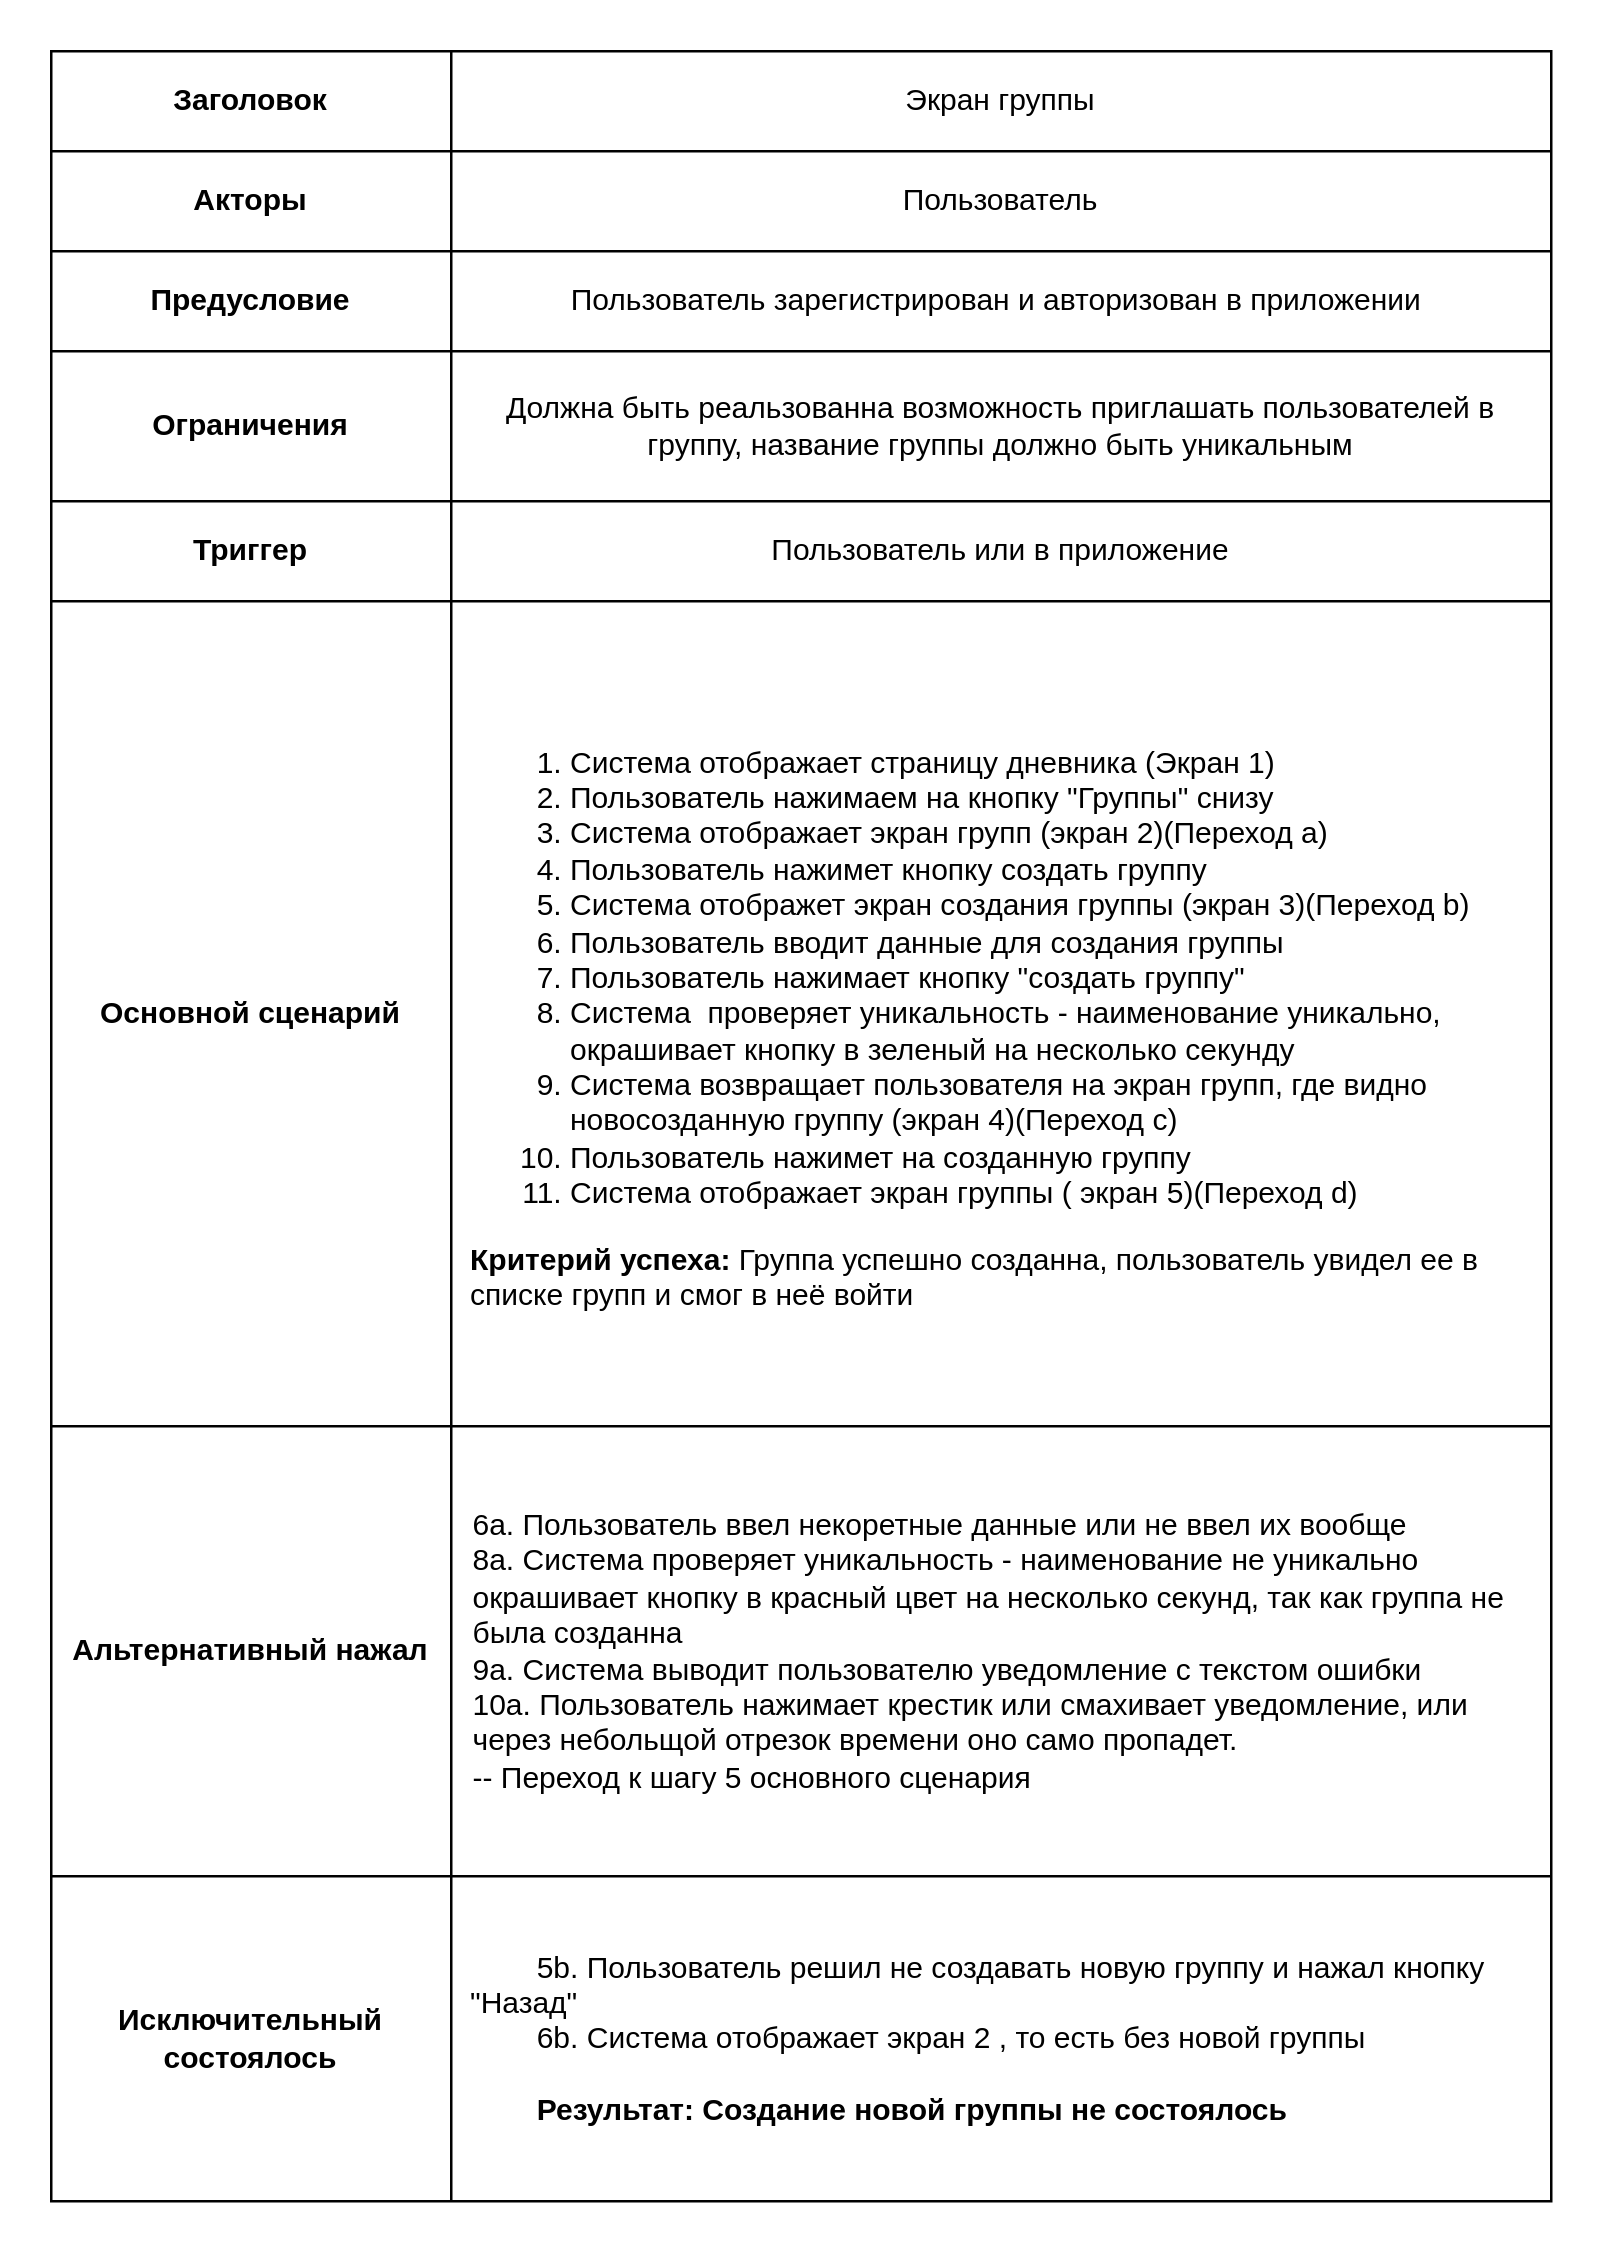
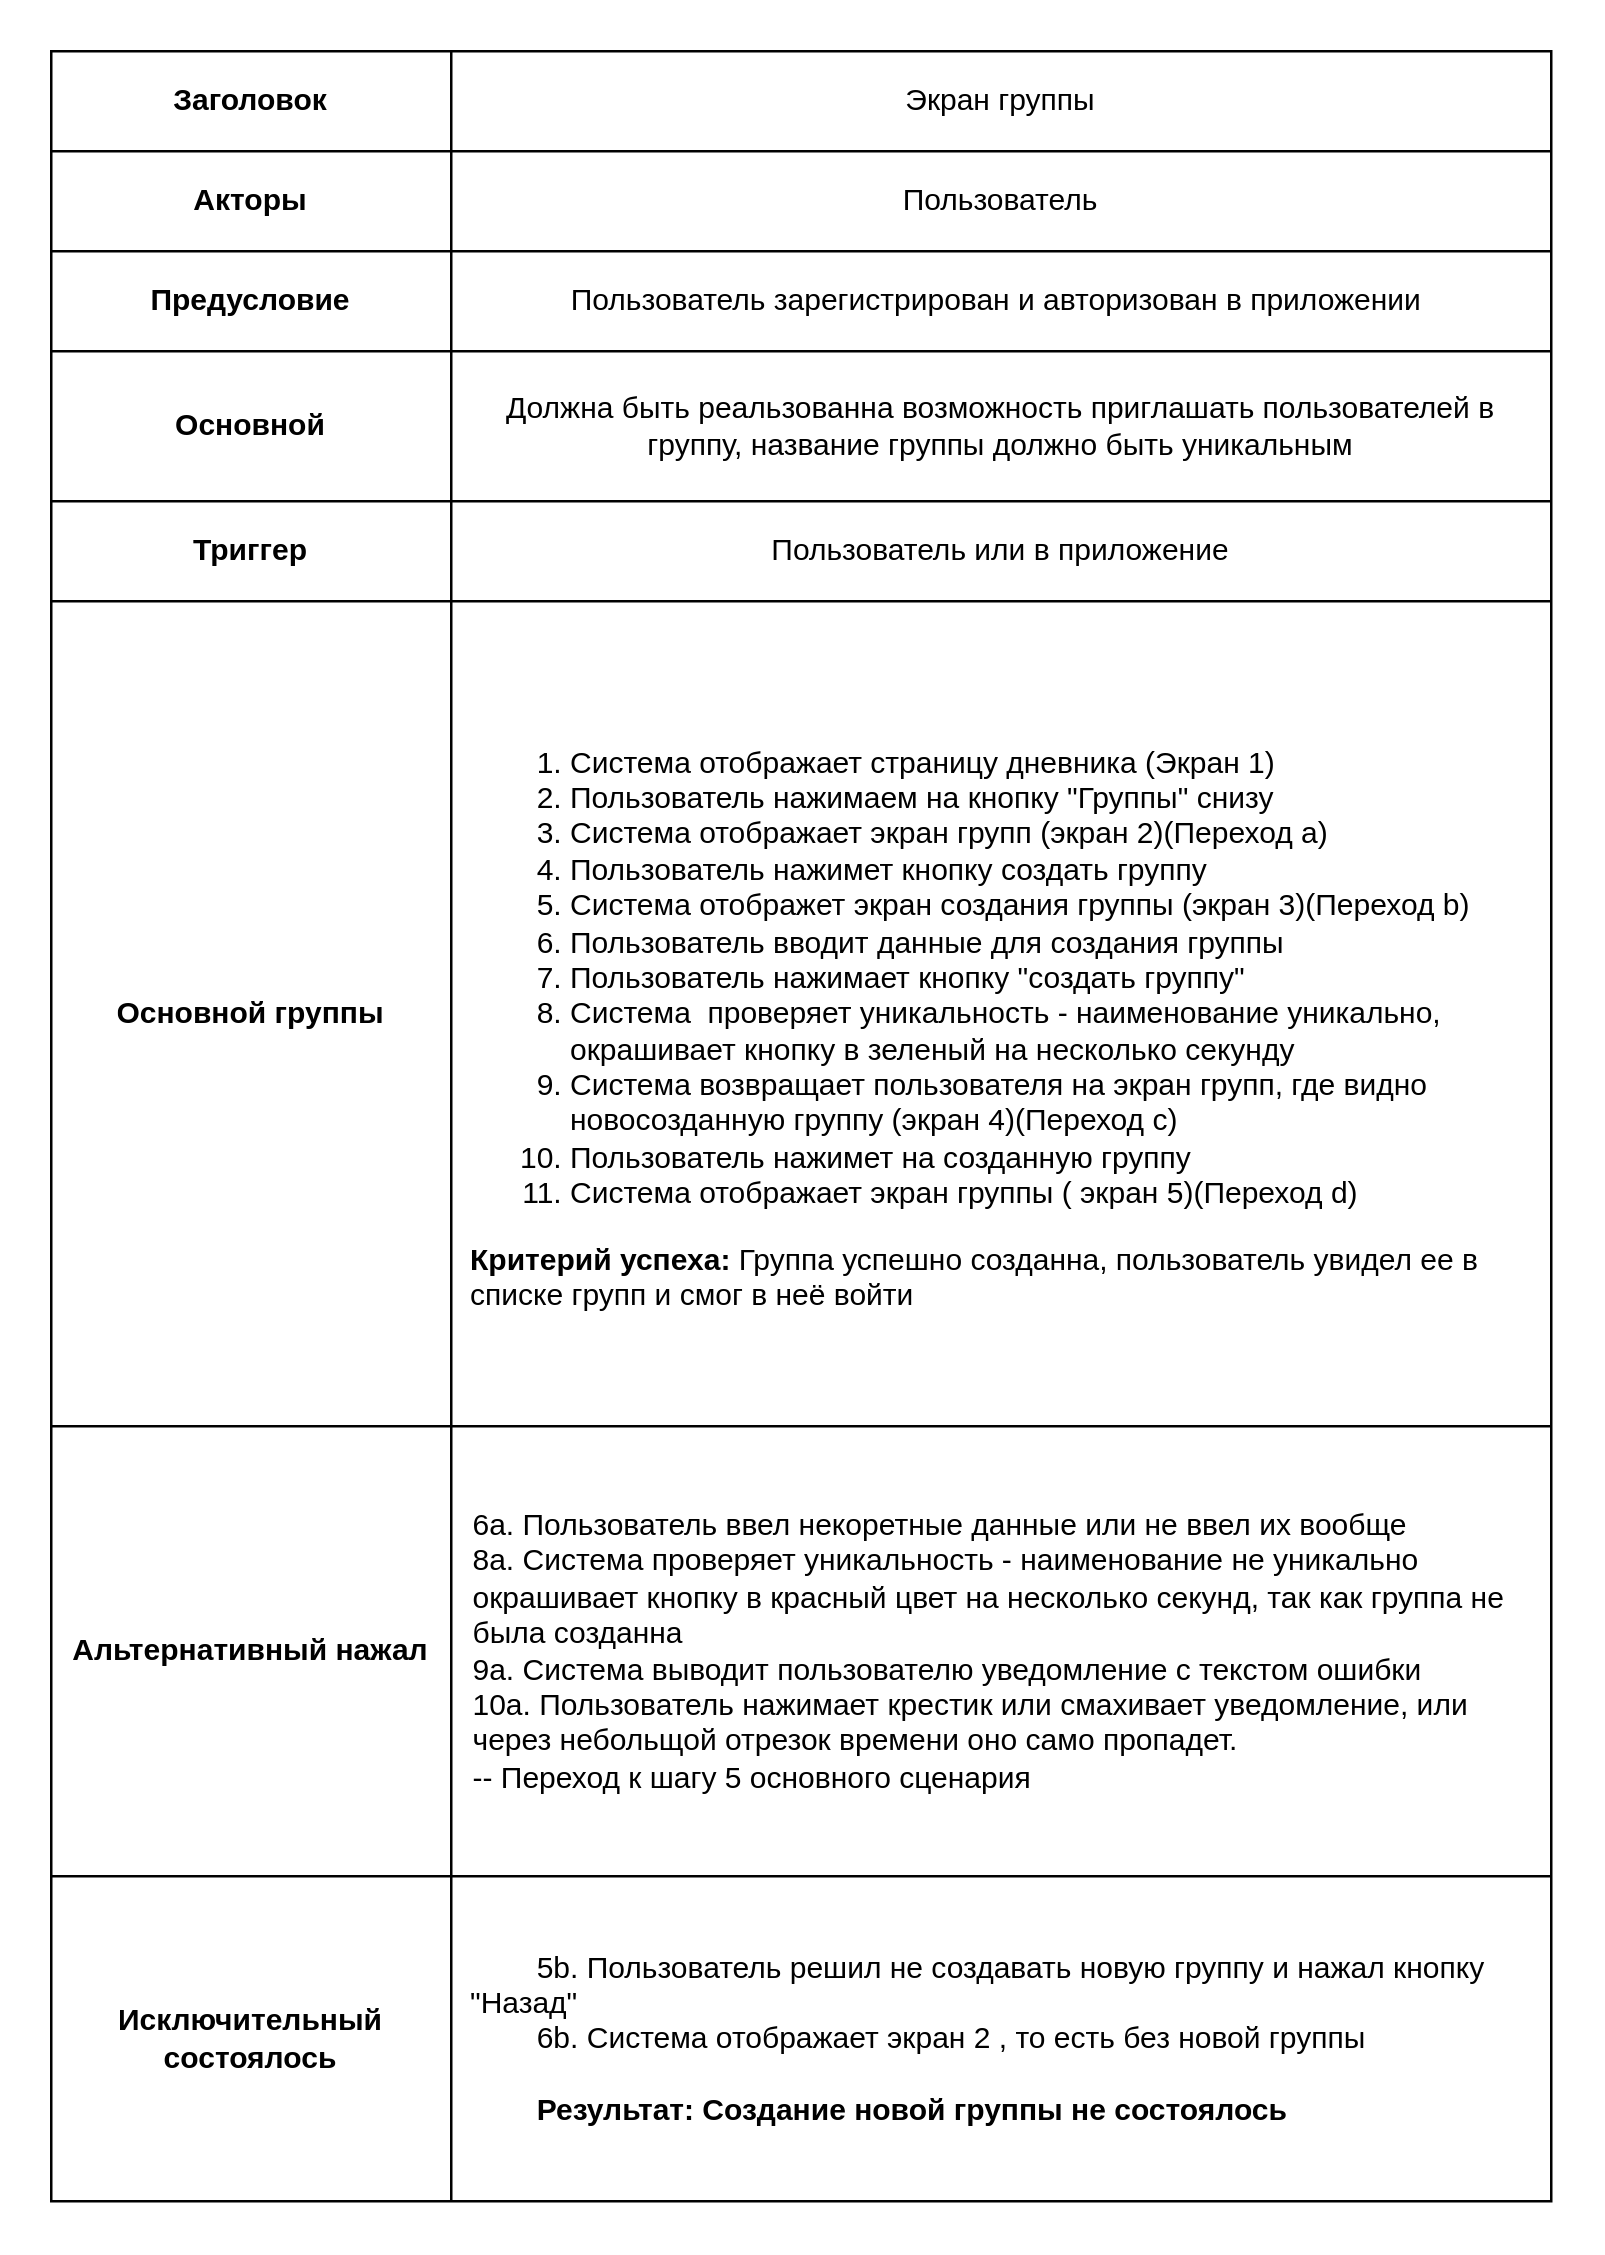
(251, 426) -> (251, 426)
(251, 1014) -> (251, 1014)
